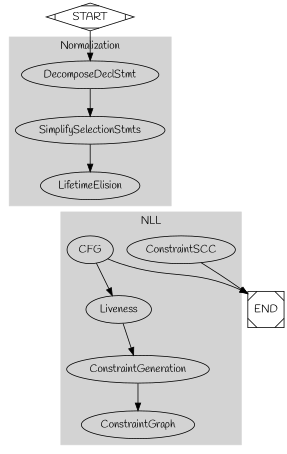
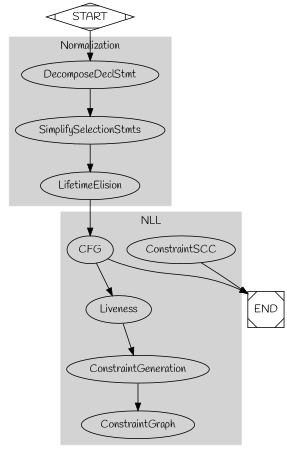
none -> (90, 217)
